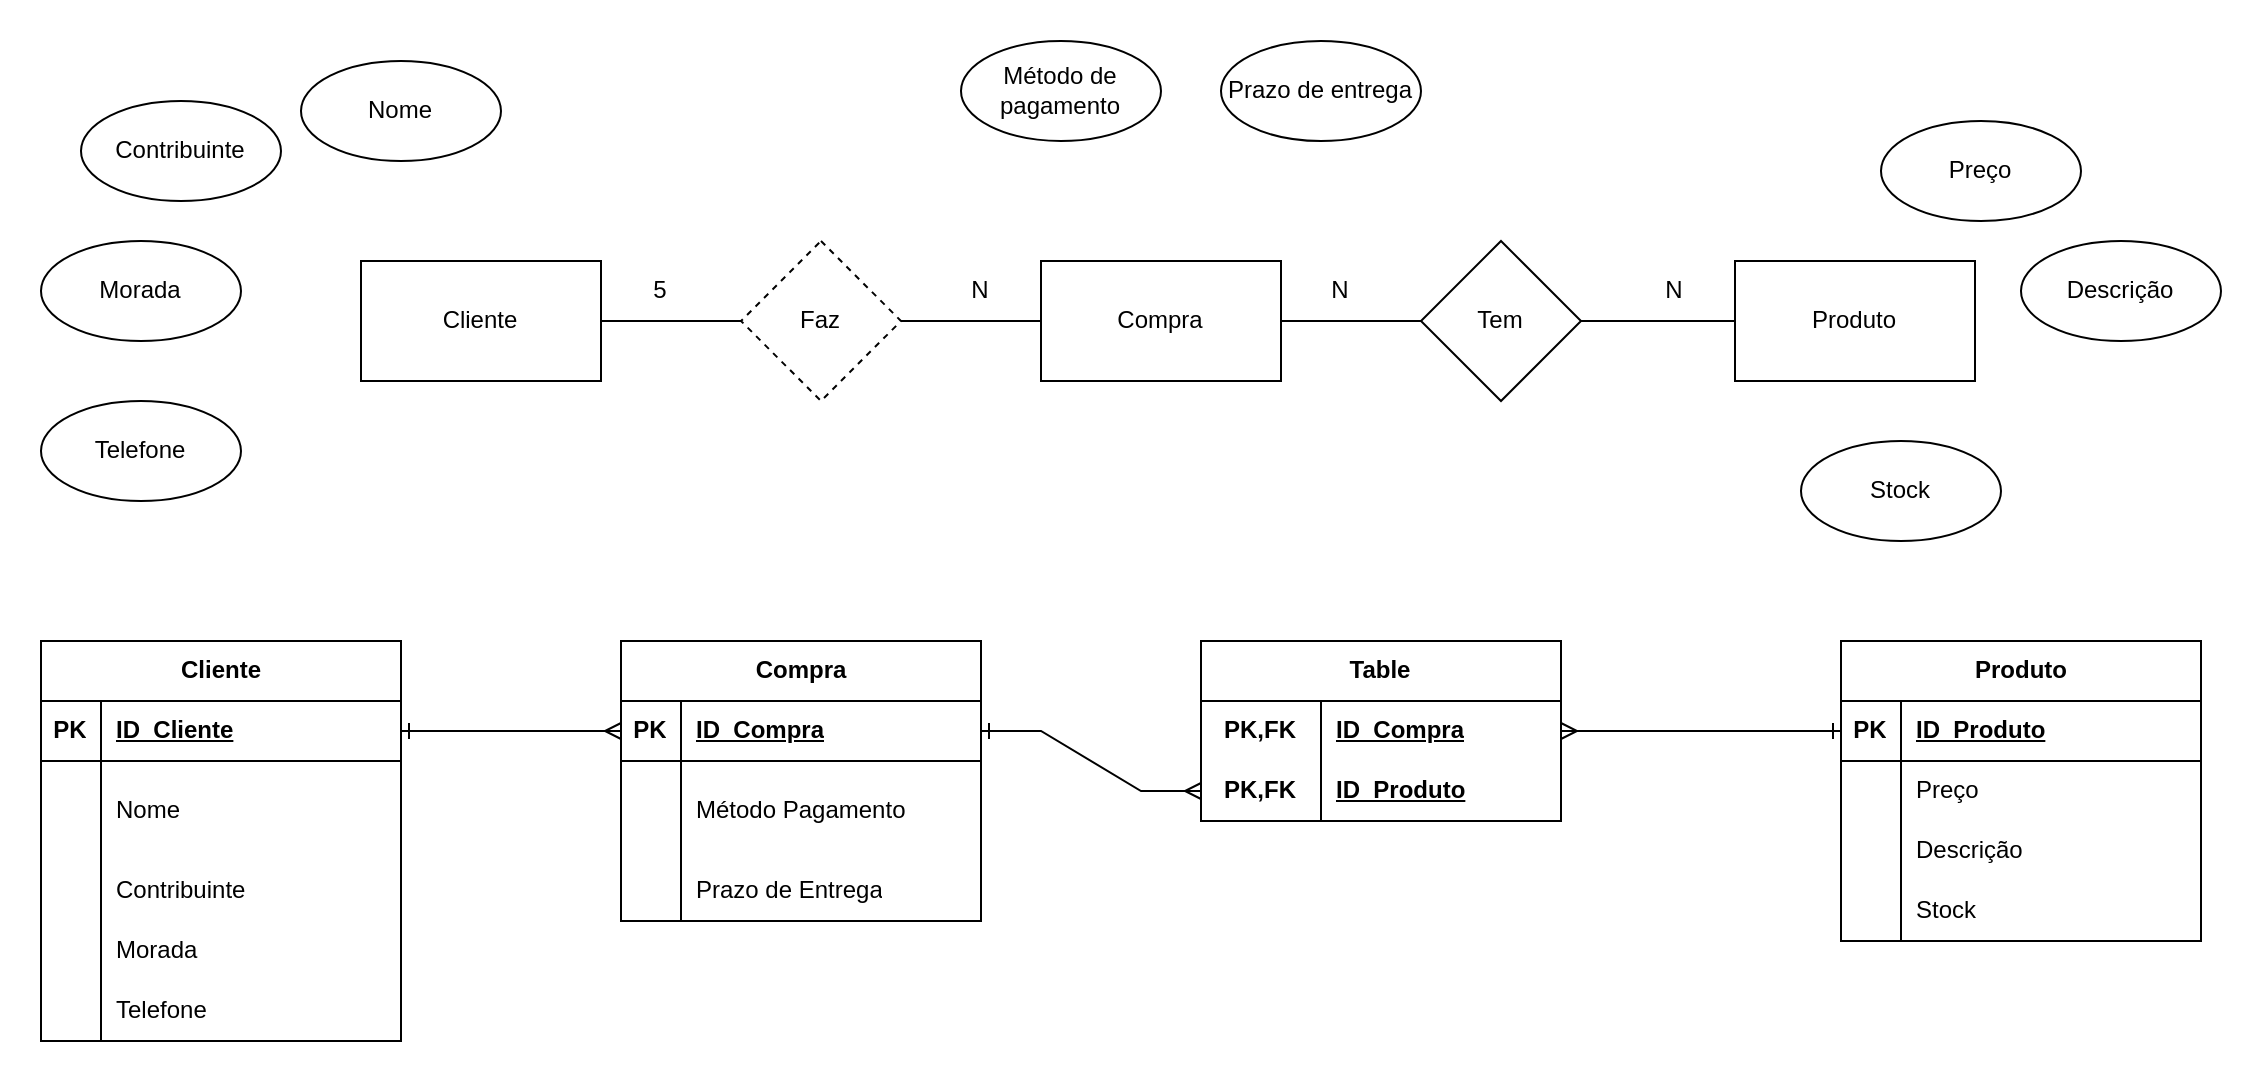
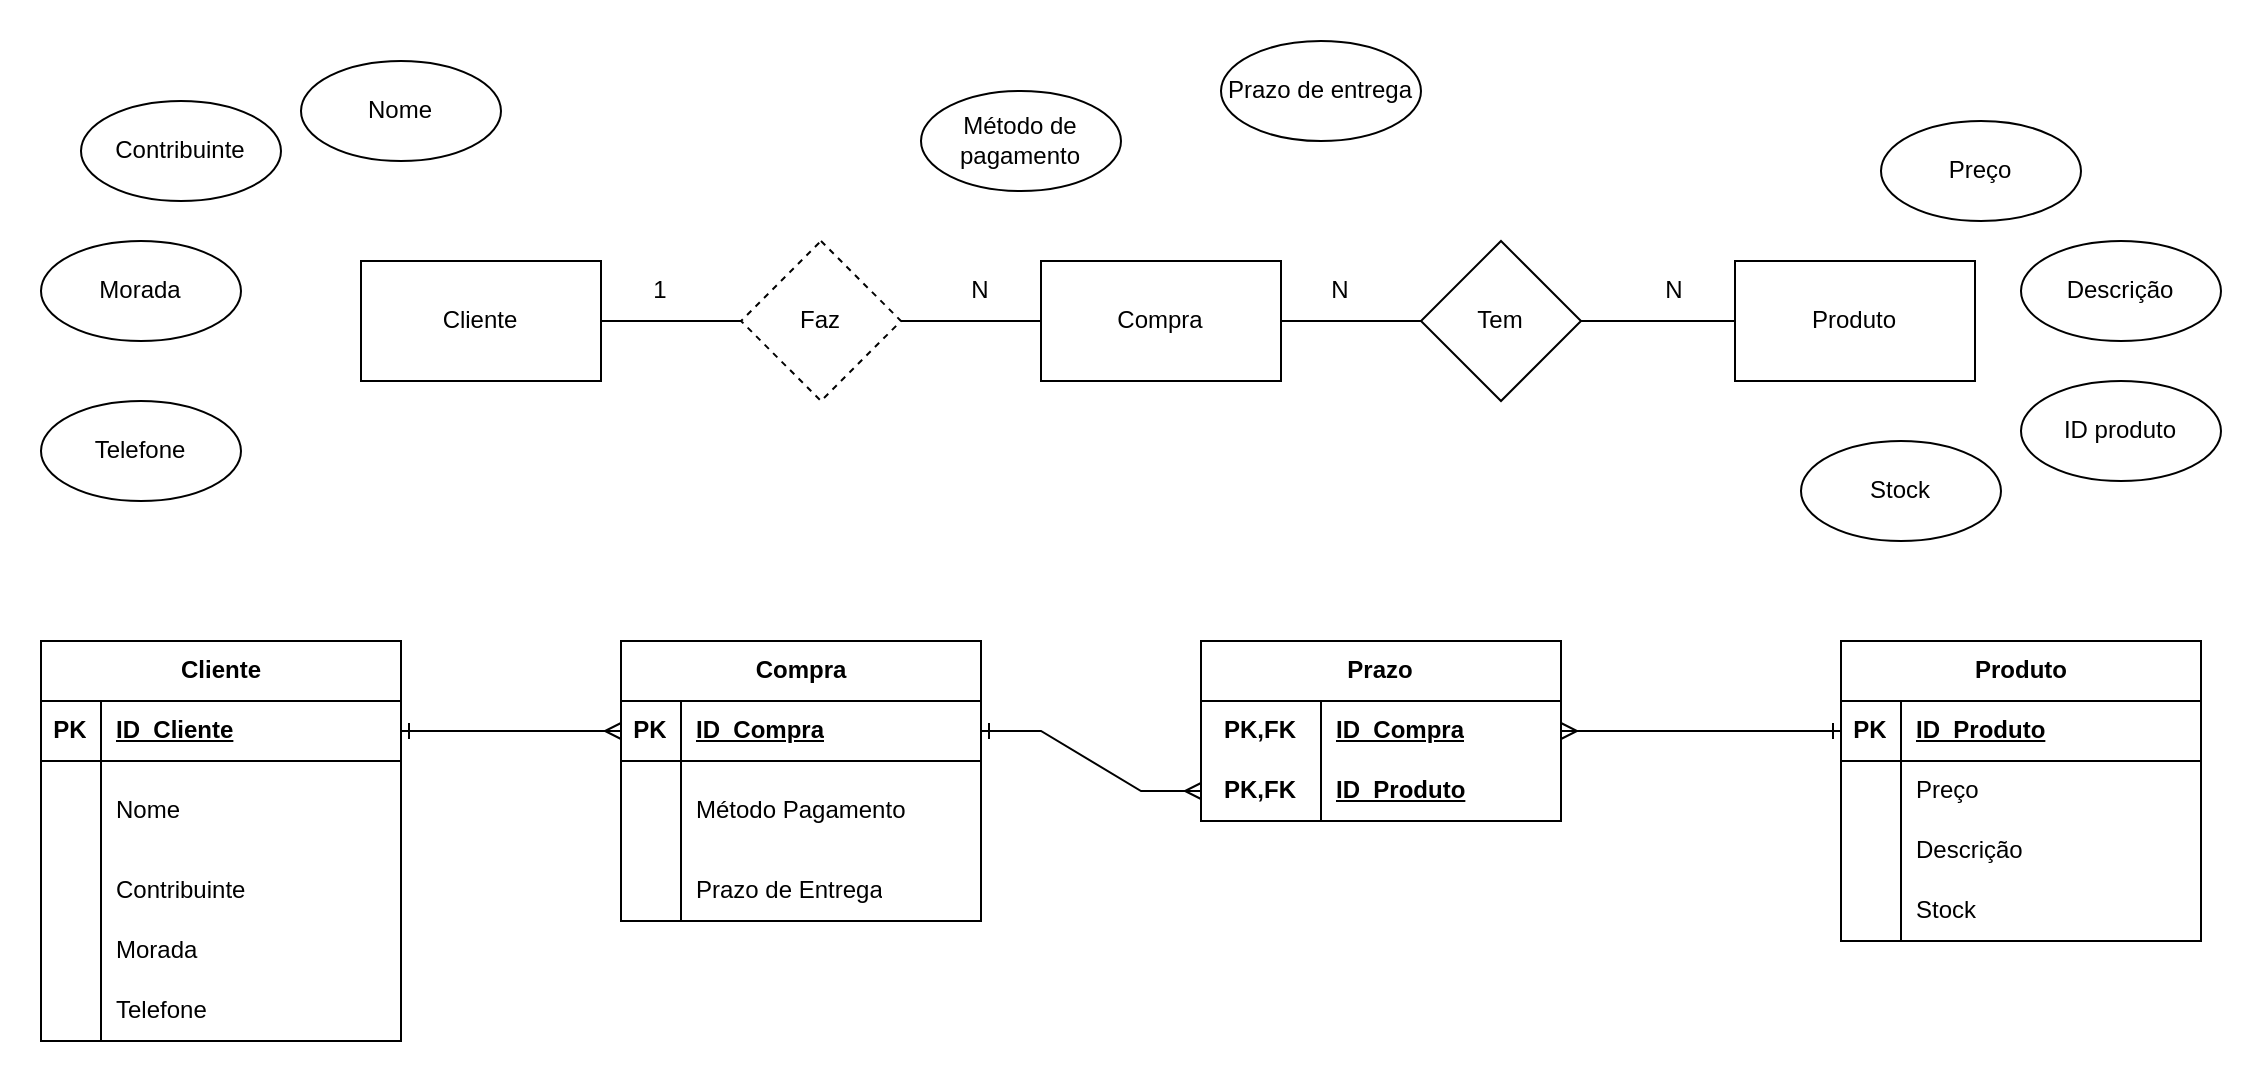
(1061, 91) -> (1021, 141)
(661, 291) -> (661, 291)
none -> (2121, 431)
(1381, 671) -> (1381, 671)
